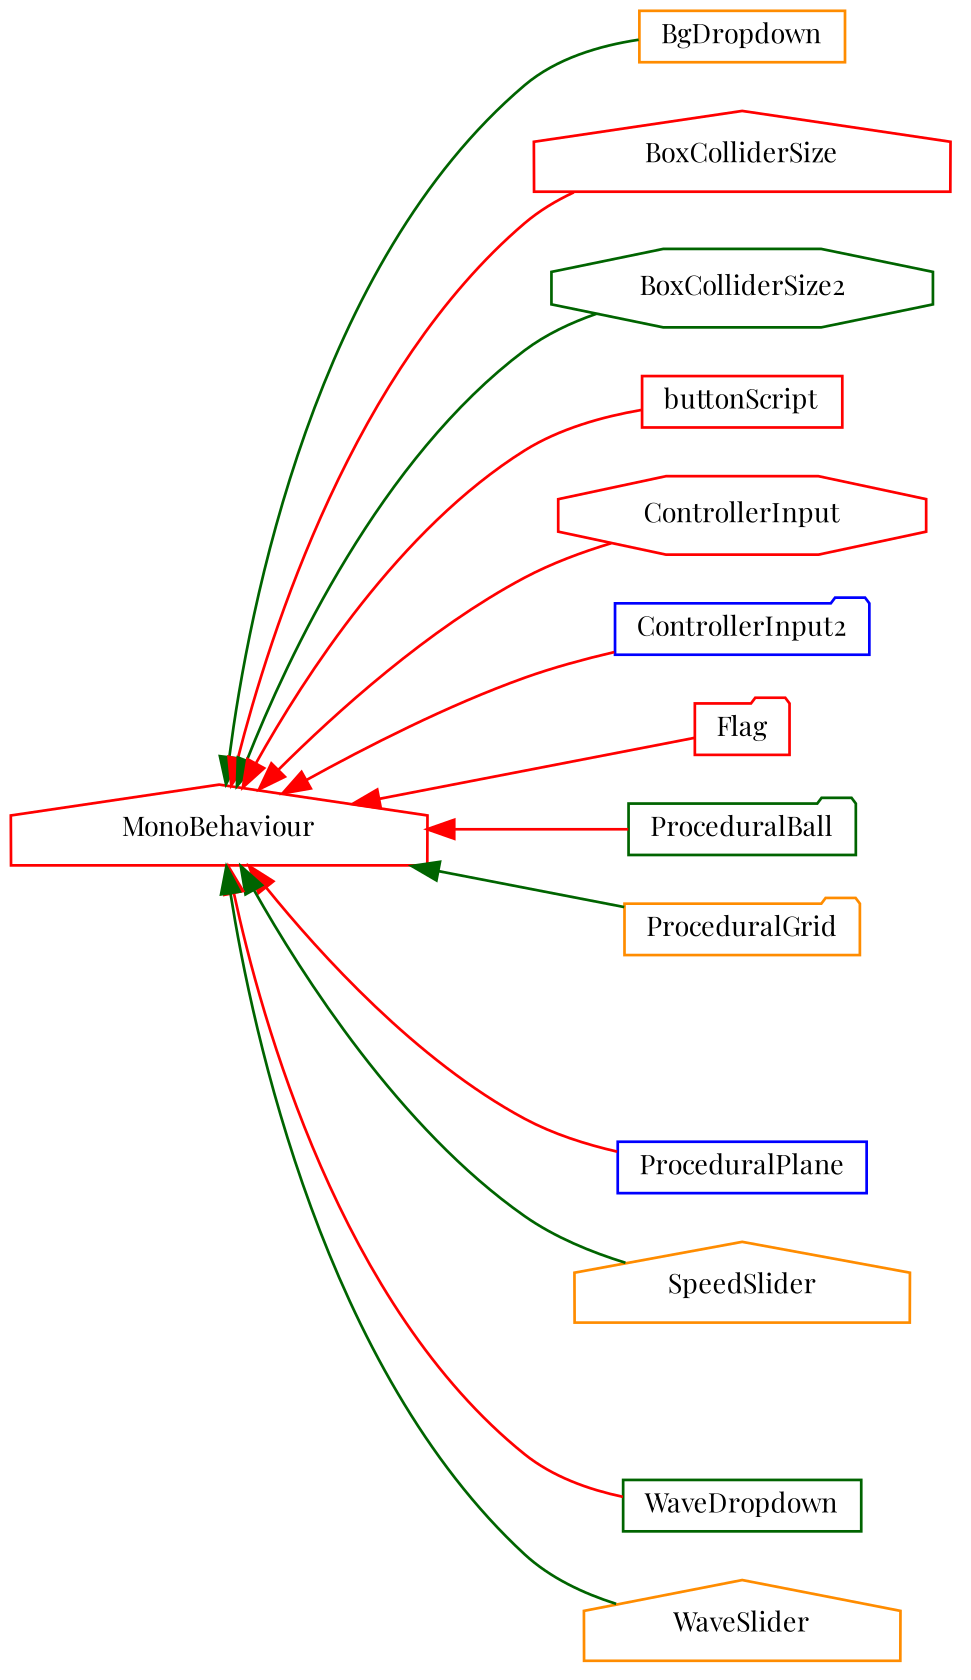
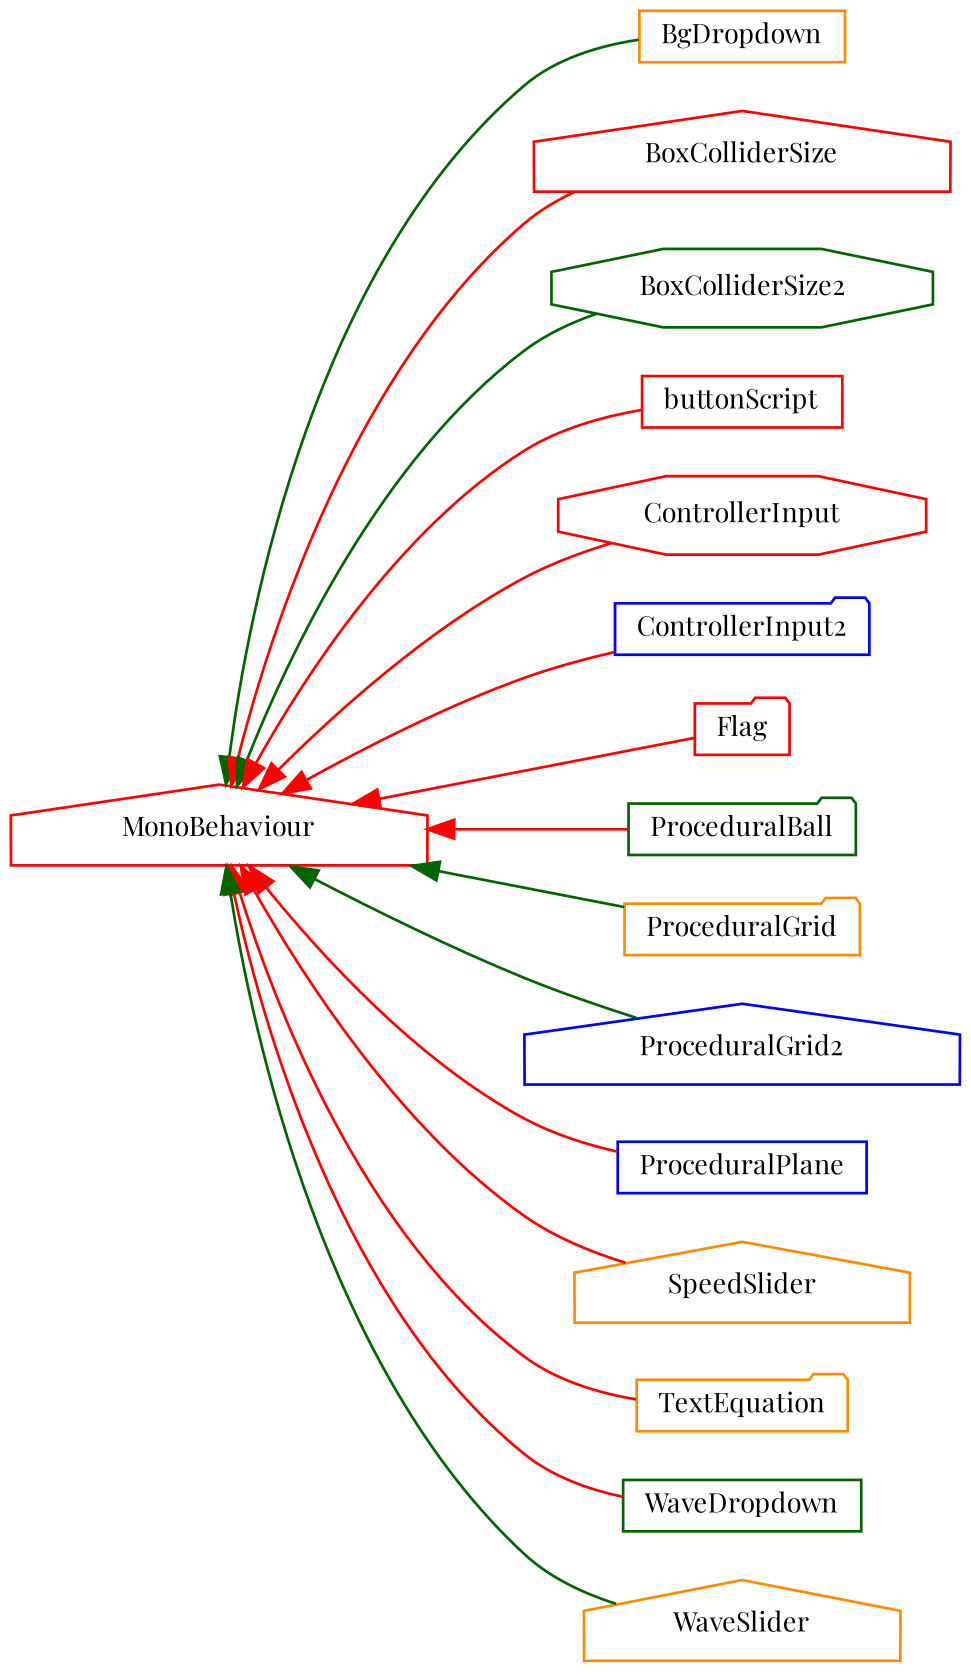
none -> (742, 1048)
(409, 1110) -> (409, 1110)
none -> (742, 1406)
